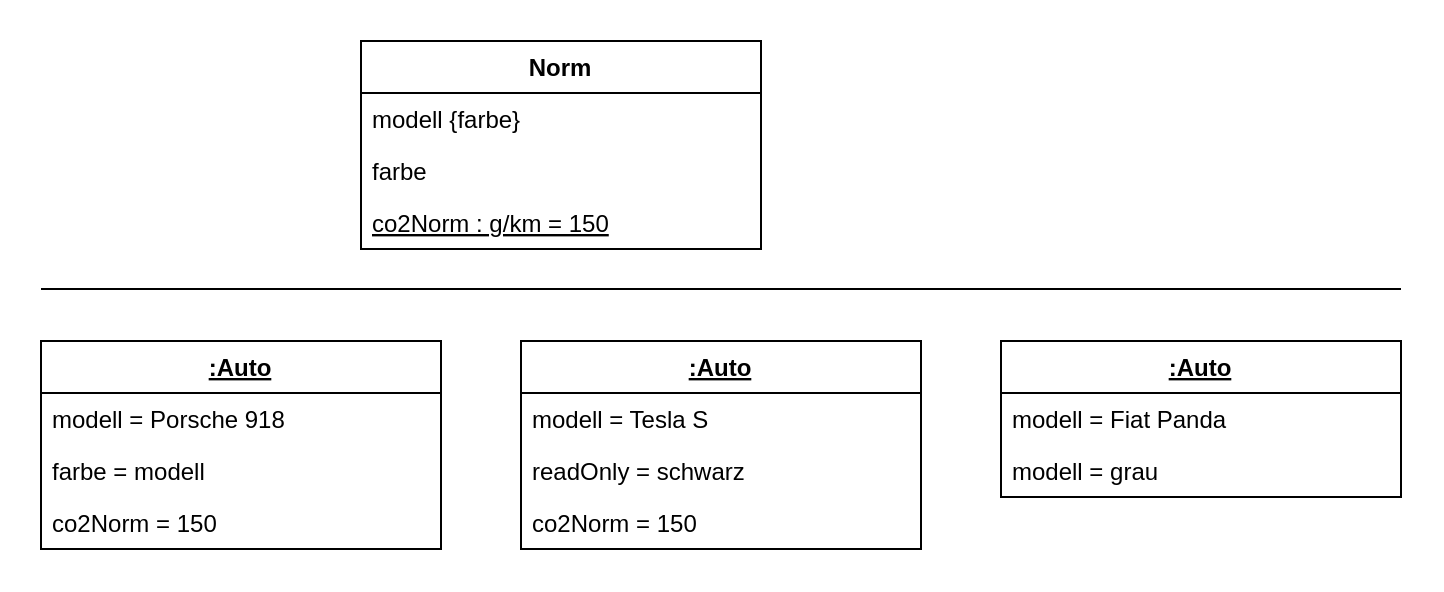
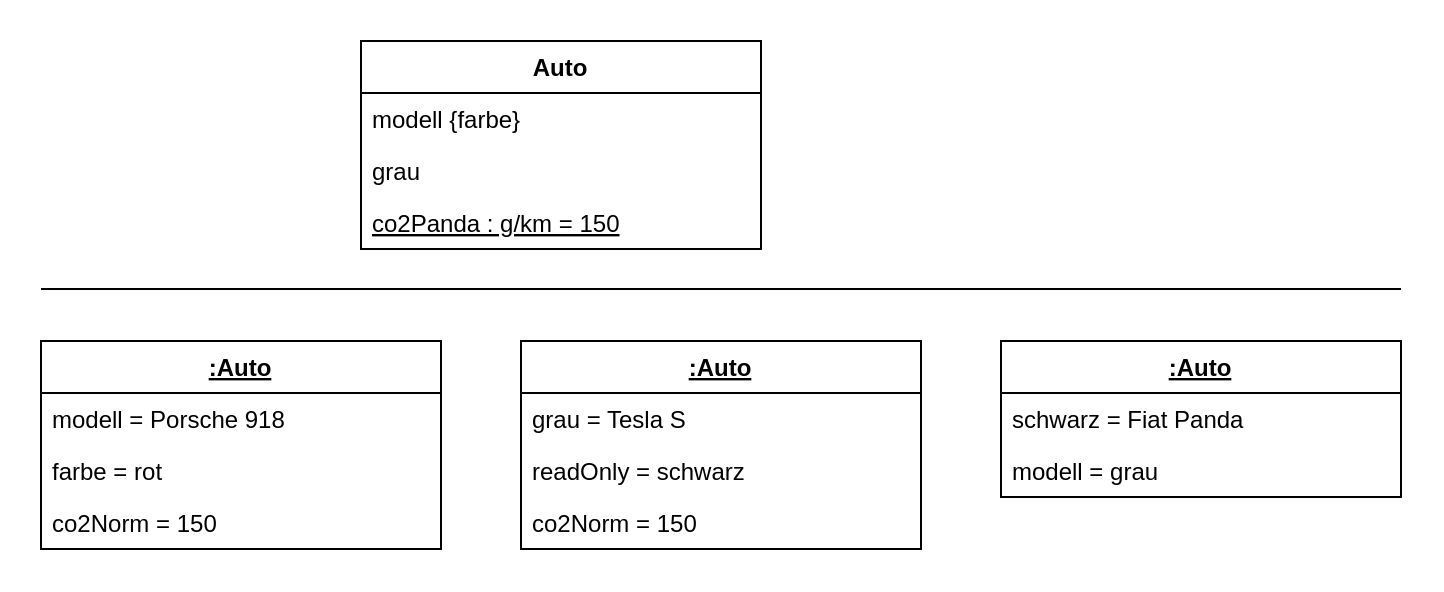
(560, 68) -> (560, 68)
(406, 172) -> (399, 172)
(491, 224) -> (498, 224)
(621, 420) -> (614, 420)
(1121, 420) -> (1134, 420)
(134, 472) -> (120, 472)
